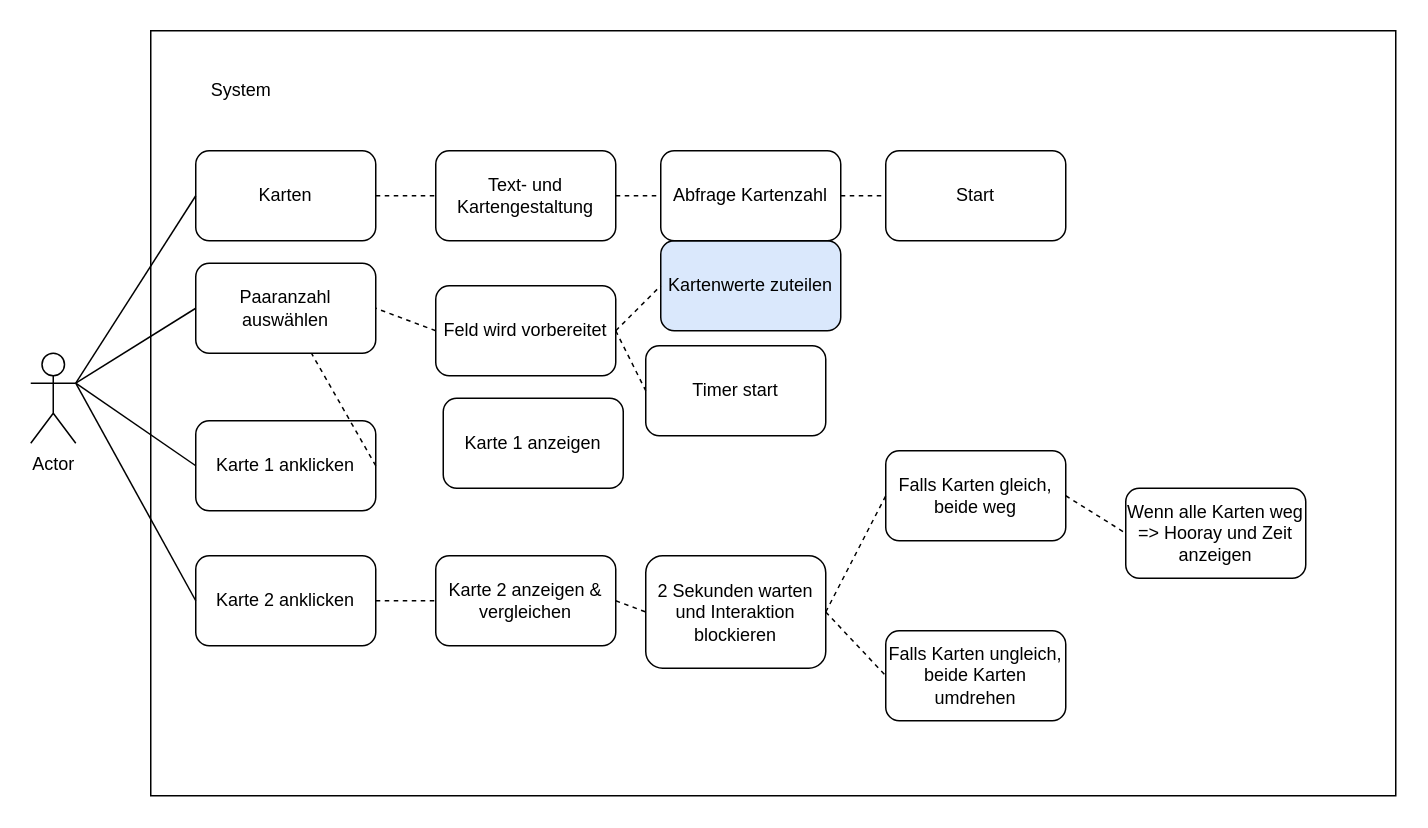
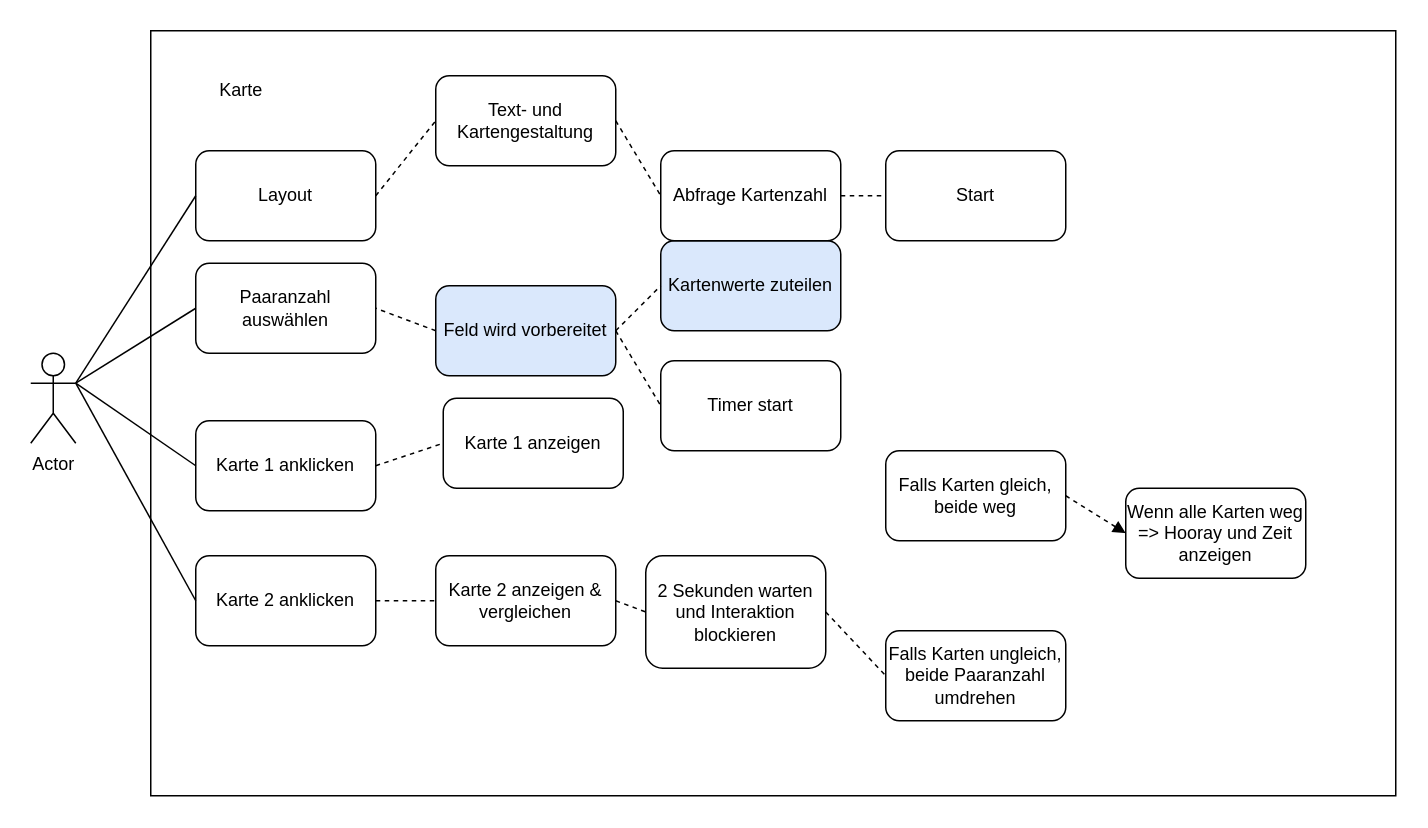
(242, 91) -> (242, 91)
(286, 196) -> (286, 196)
(526, 196) -> (526, 121)
(526, 331) -> (526, 331)
(736, 391) -> (751, 406)
(344, 410) -> (408, 455)
(1119, 529) -> (1114, 526)
(856, 553) -> none
(976, 676) -> (976, 676)
